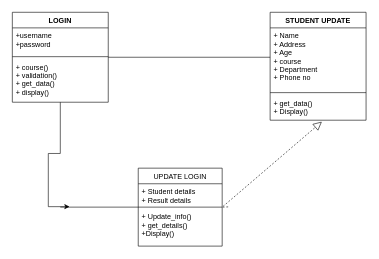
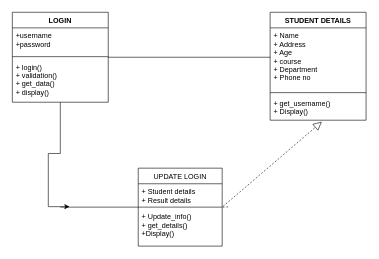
(318, 20) -> (318, 20)
(35, 67) -> (31, 67)
(297, 103) -> (305, 103)
